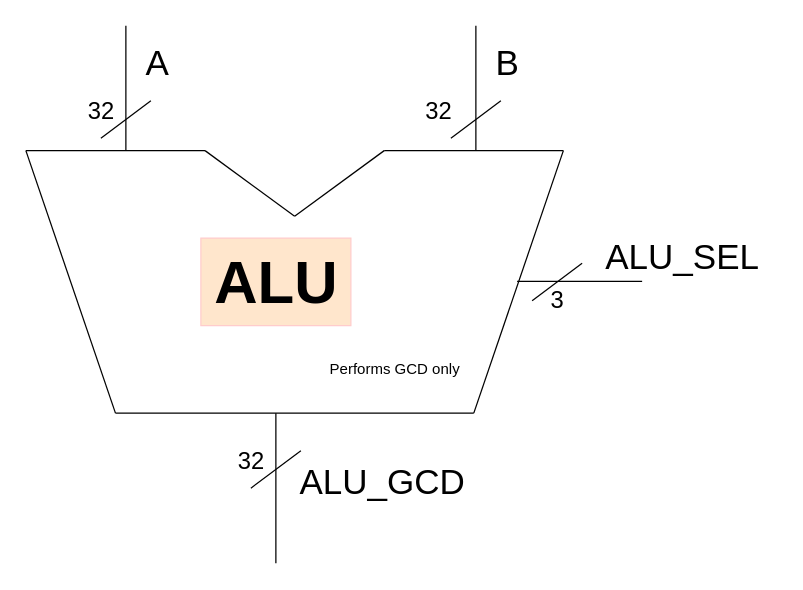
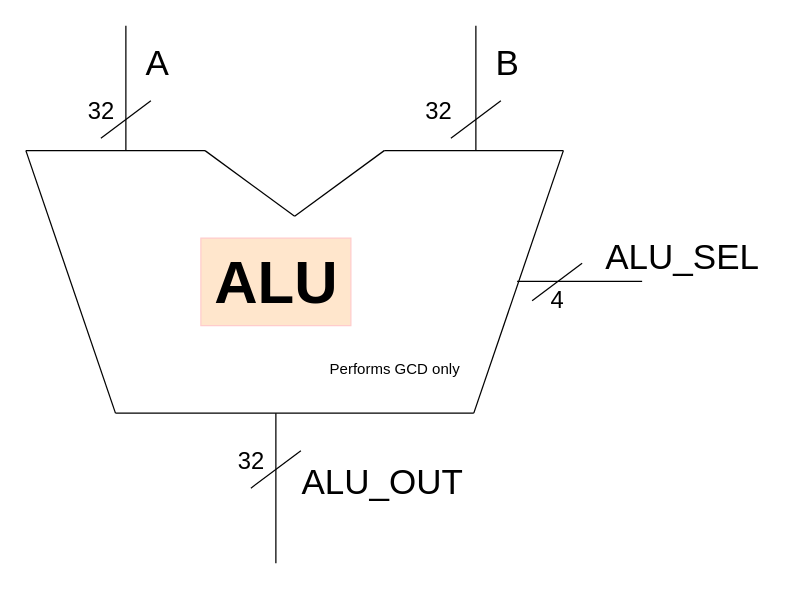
(558, 301) -> (558, 301)
(383, 482) -> (383, 482)
